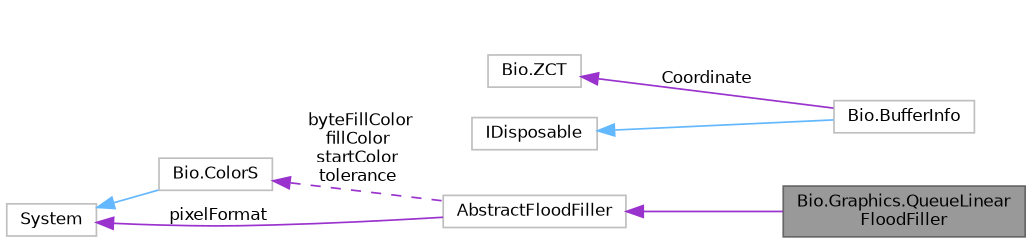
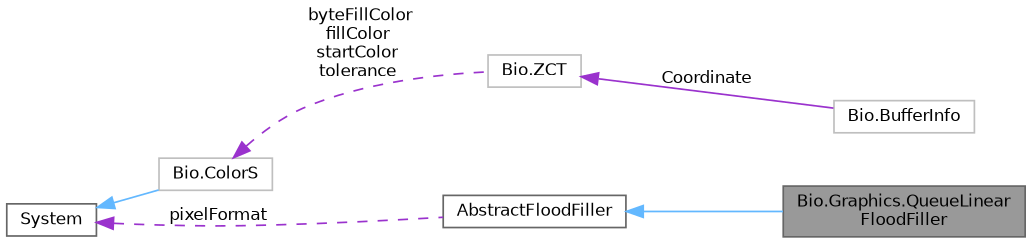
(535, 134) -> none
(367, 192) -> (360, 89)
(535, 211) -> (535, 211)
(713, 211) -> (713, 211)
(52, 220) -> (52, 220)
(279, 225) -> (279, 225)
